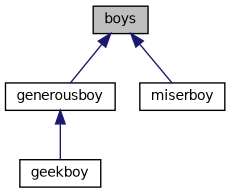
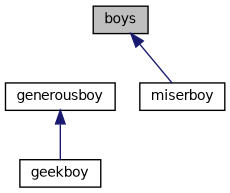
(86, 64) -> none
